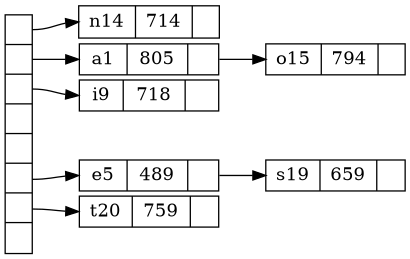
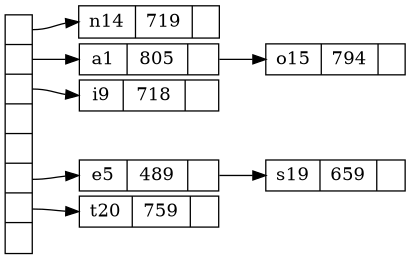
(164, 21) -> (164, 21)
